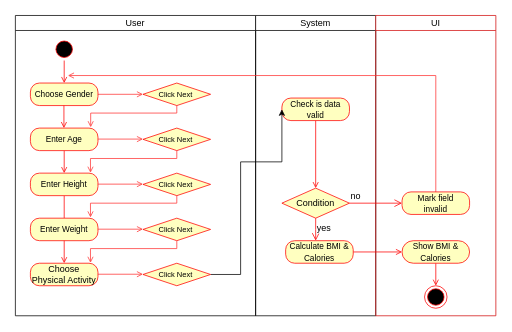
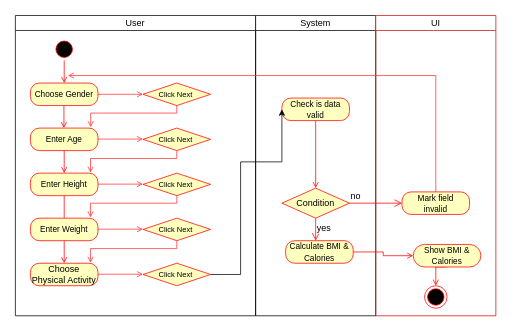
(435, 252) -> (447, 255)
